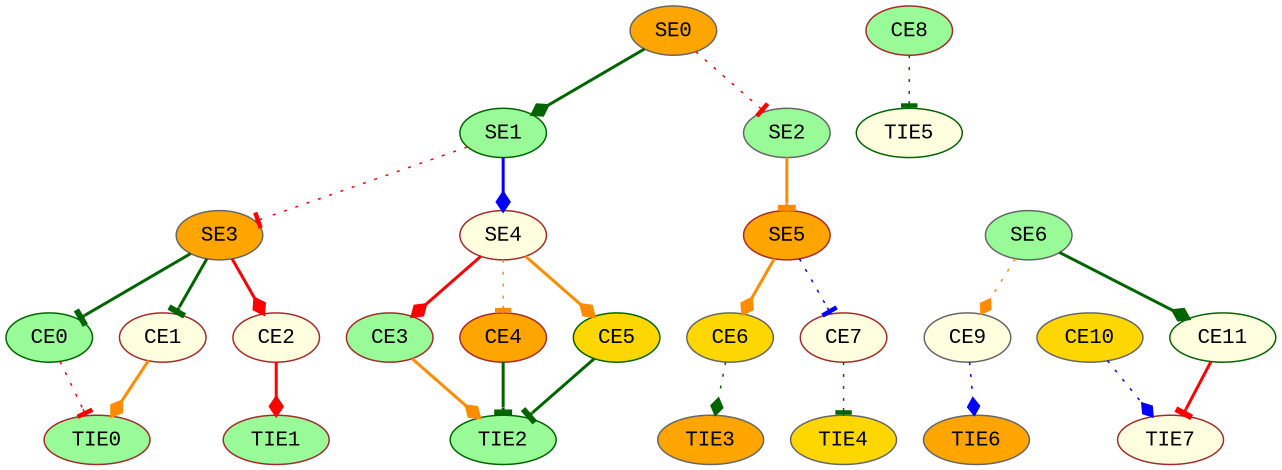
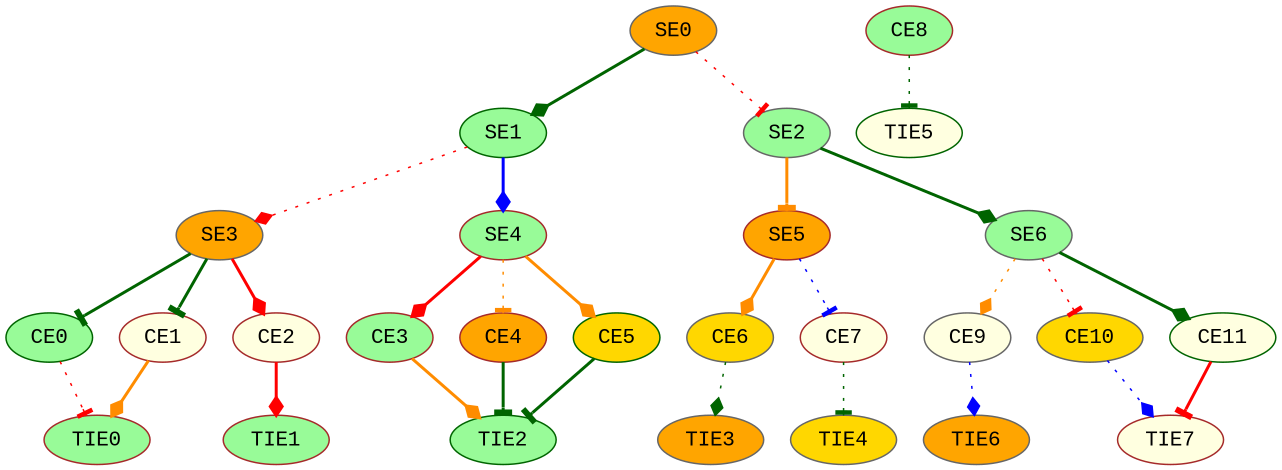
(370, 181) -> (370, 181)
none -> (899, 181)
(503, 235) -> (503, 235)
none -> (1057, 283)
